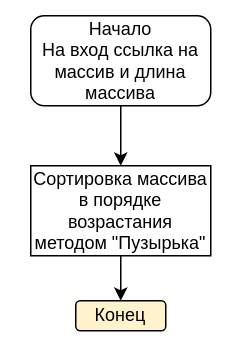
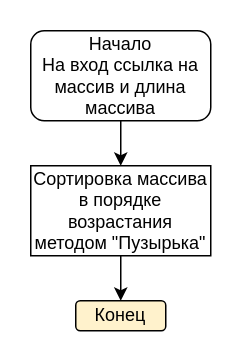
(121, 61) -> (121, 76)
